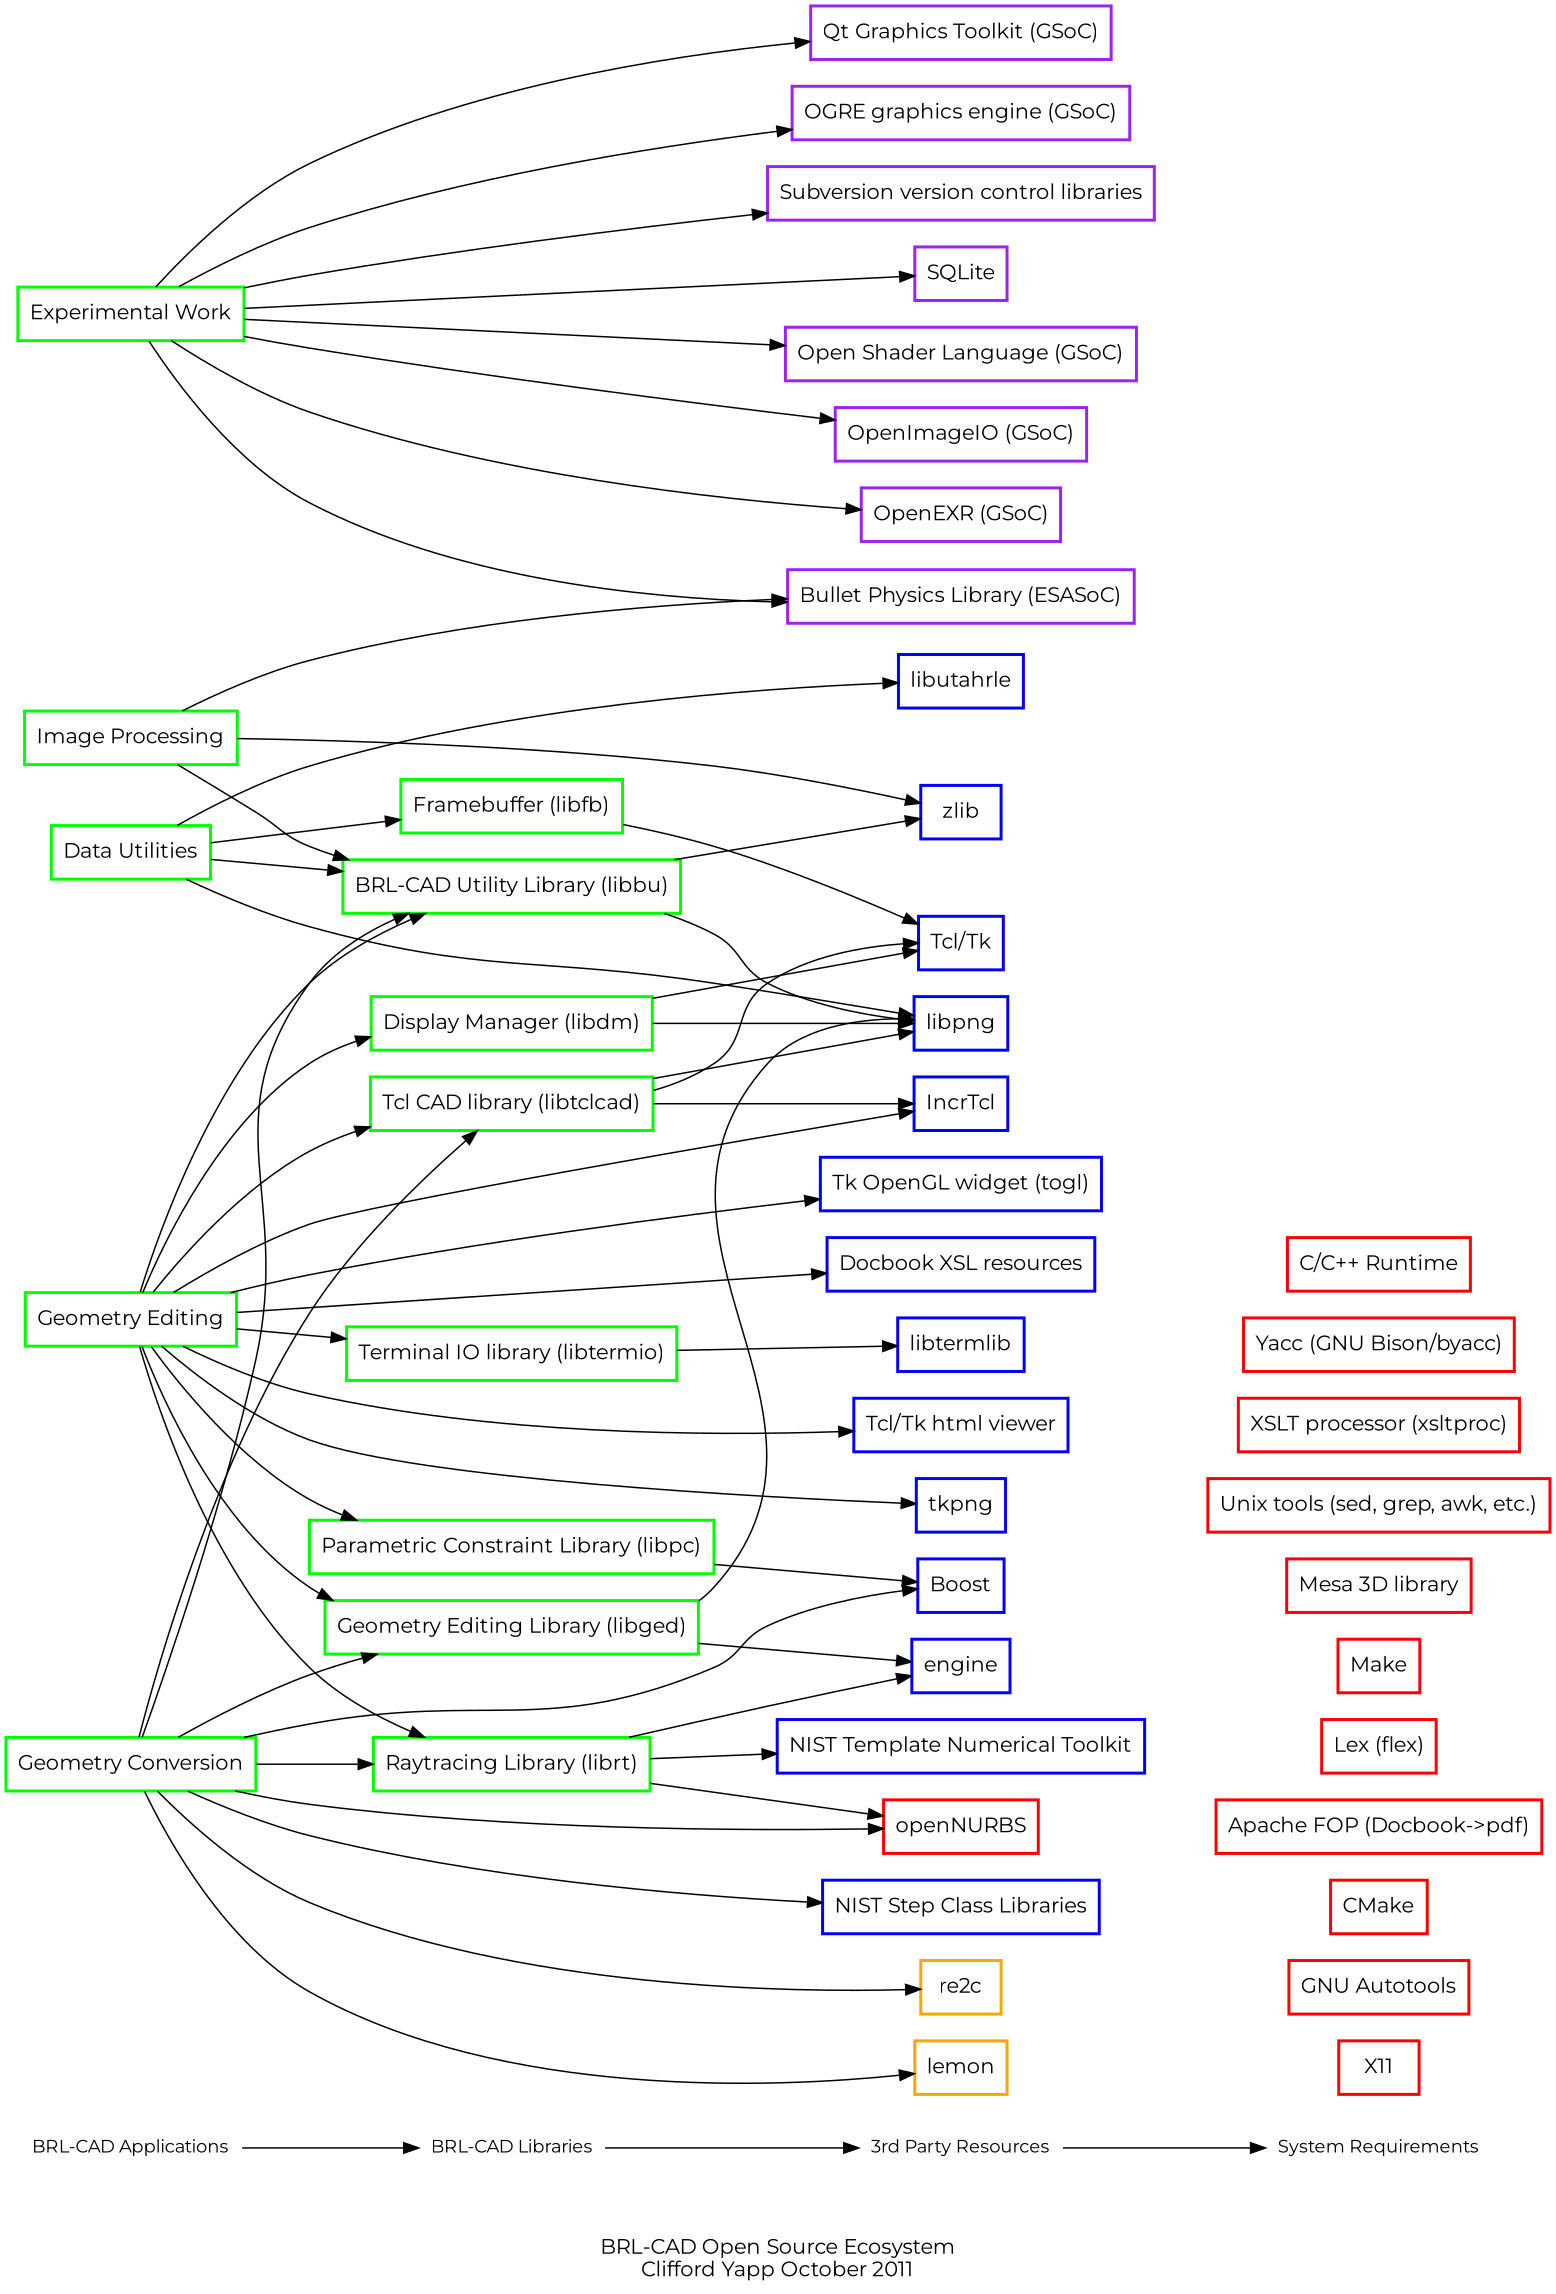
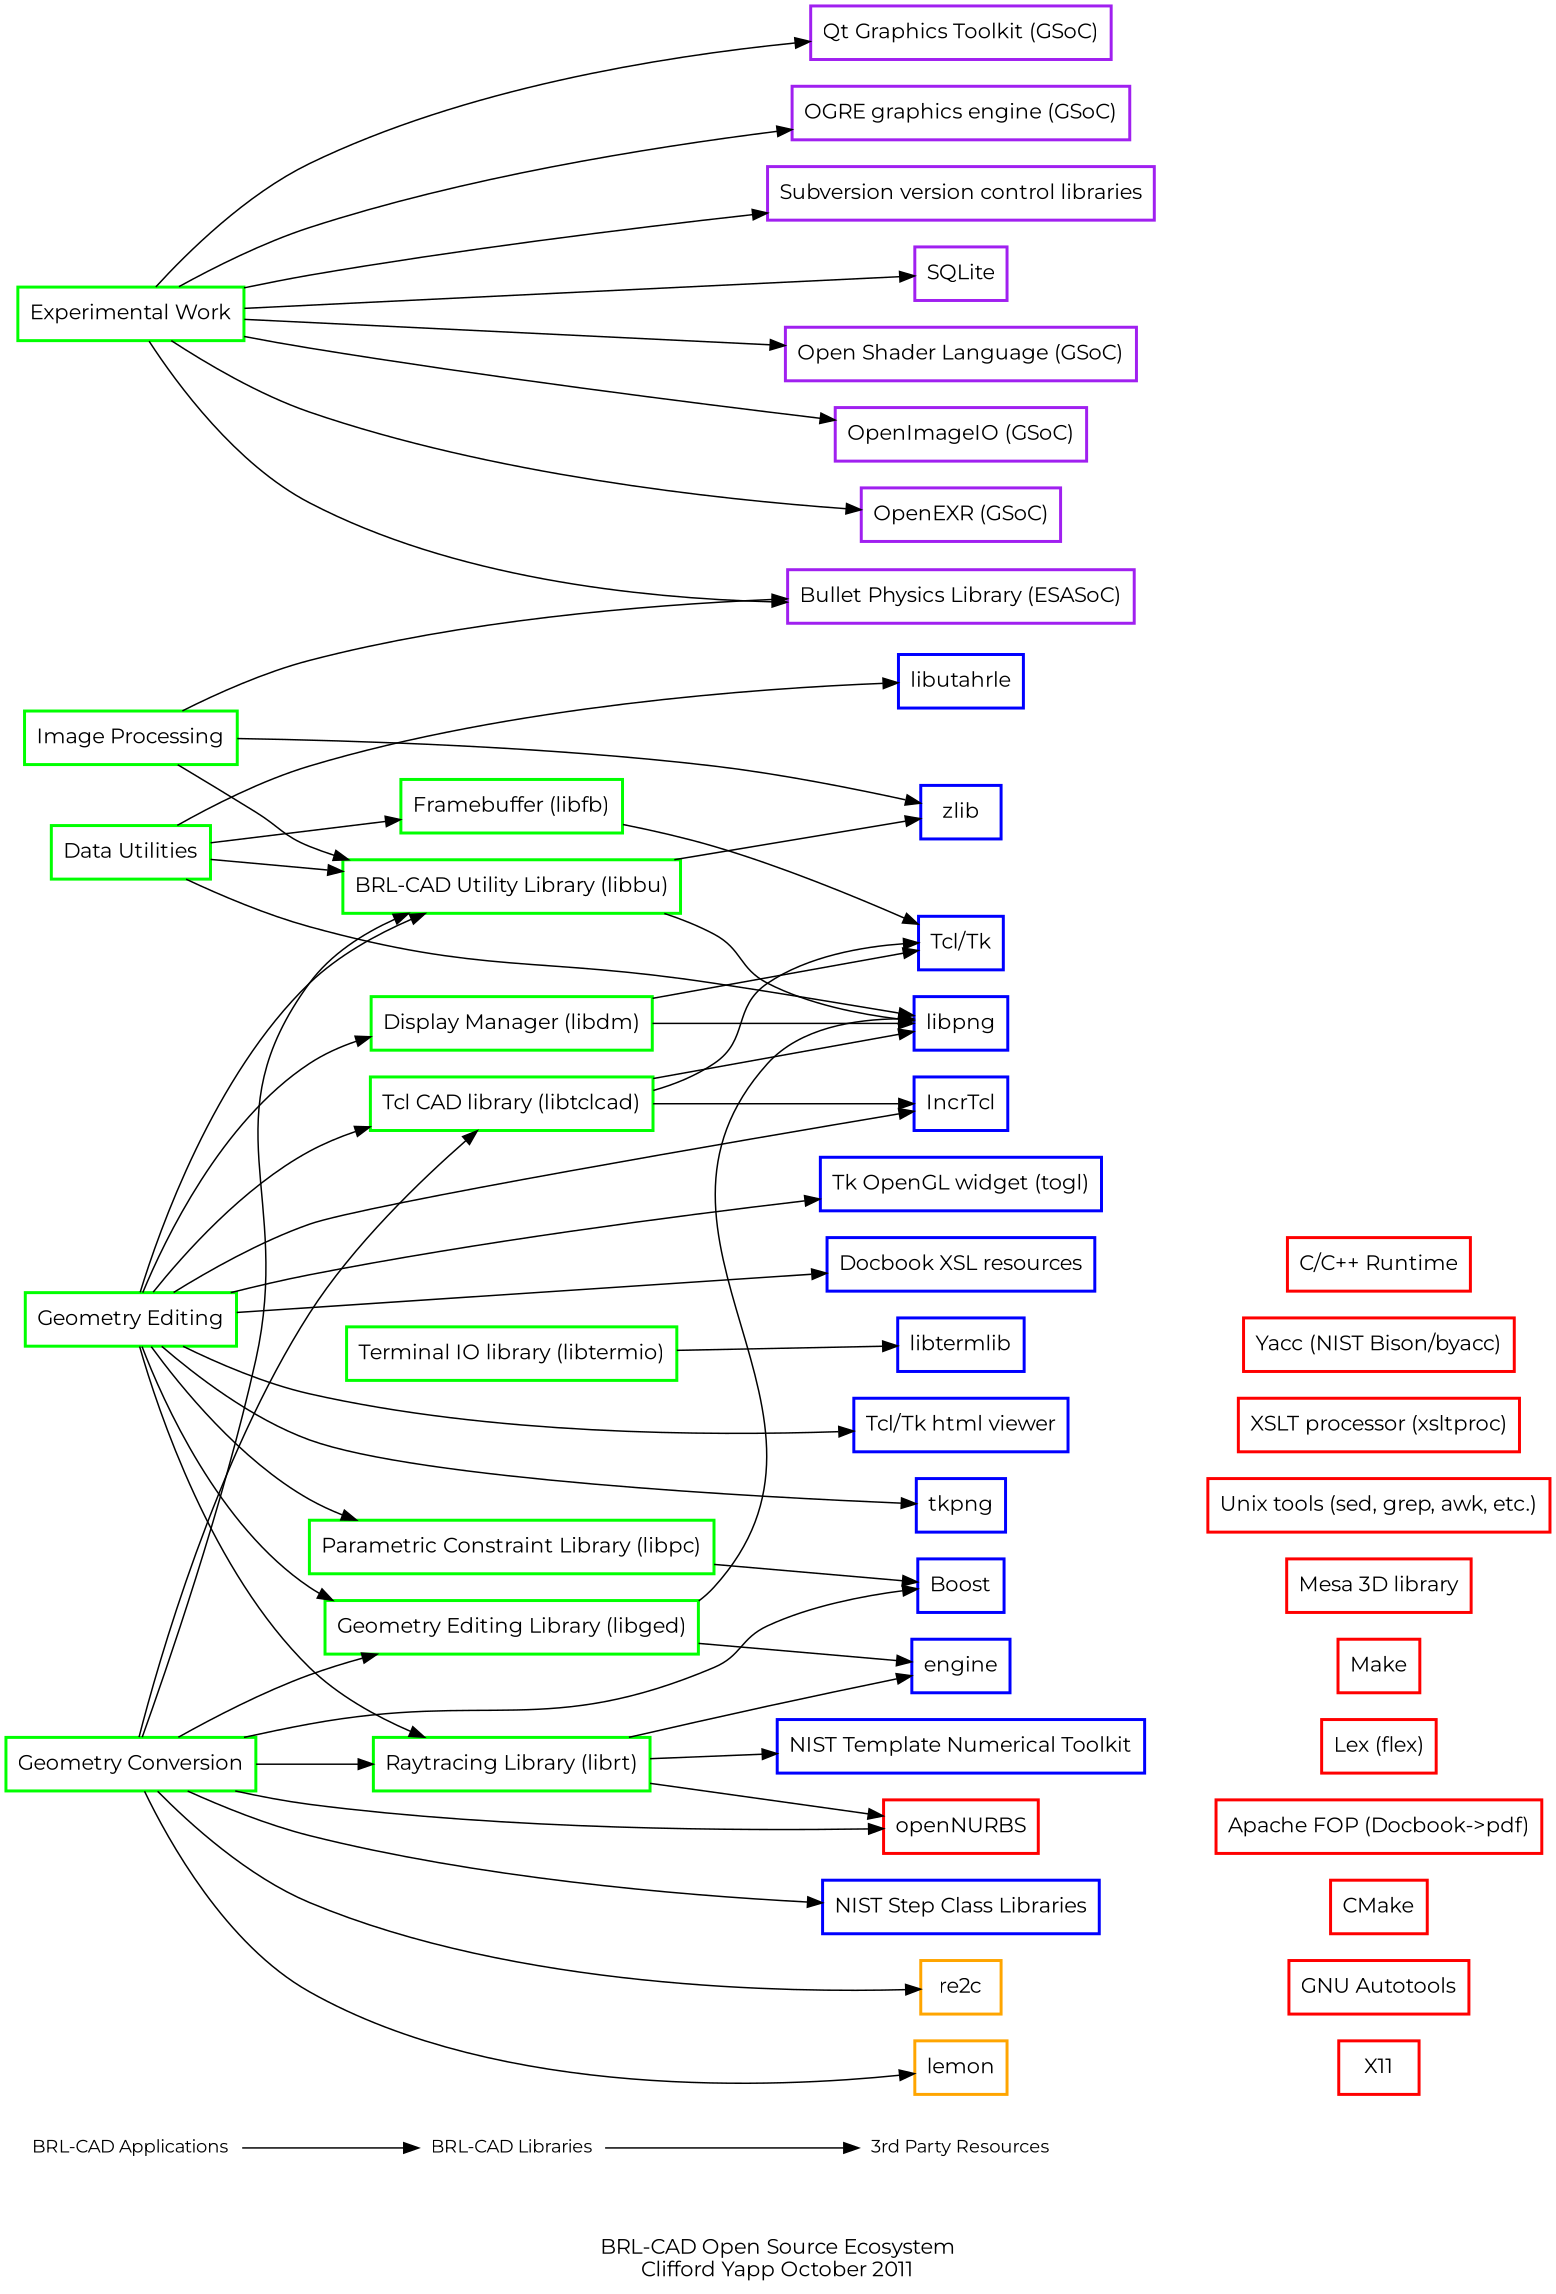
(284, 1333) -> none
(1379, 1345) -> (1379, 1345)
(1379, 2148) -> none
